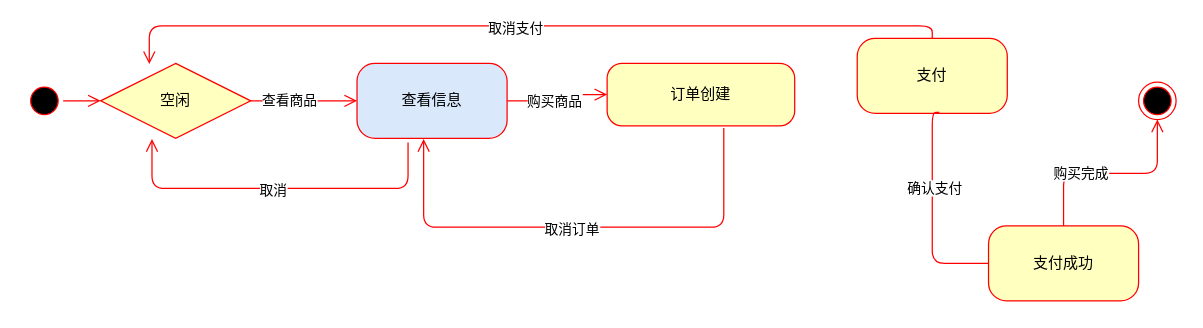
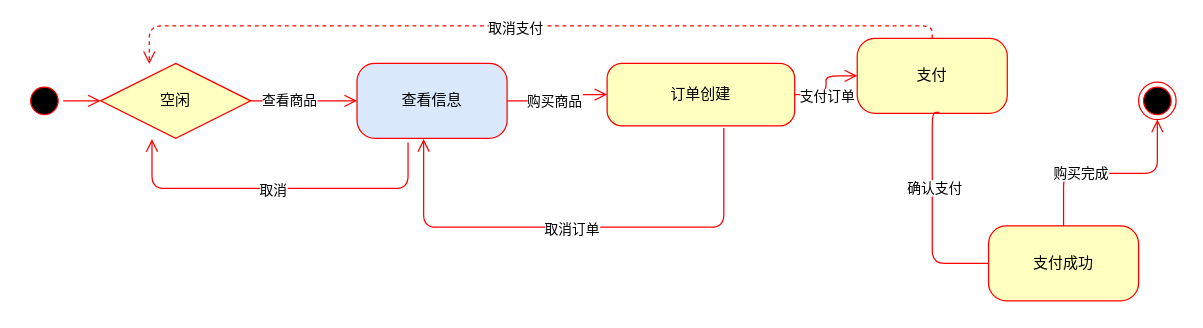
(738, 26) -> (738, 26)
none -> (826, 85)
